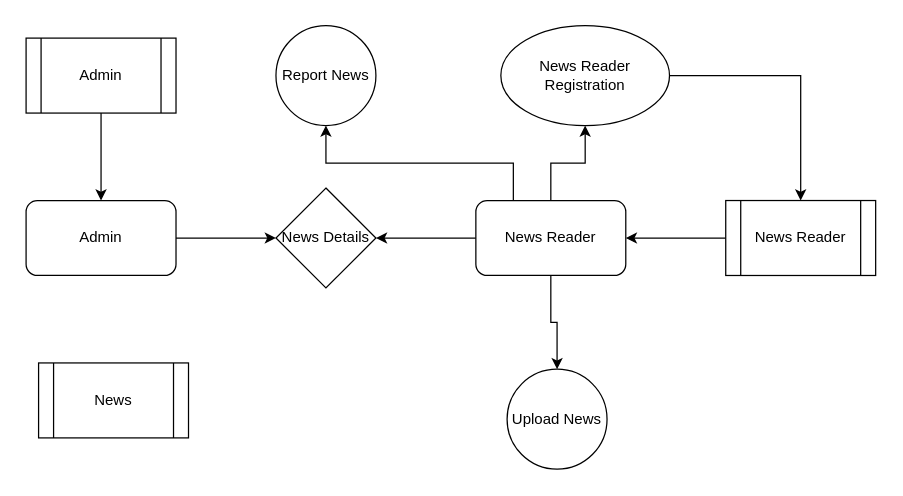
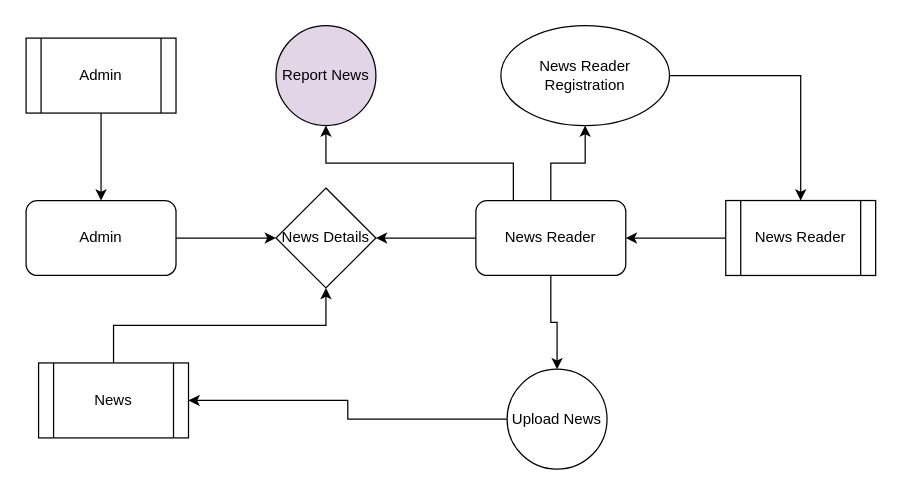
(326, 76) -> (326, 76)
none -> (215, 326)
none -> (348, 414)
